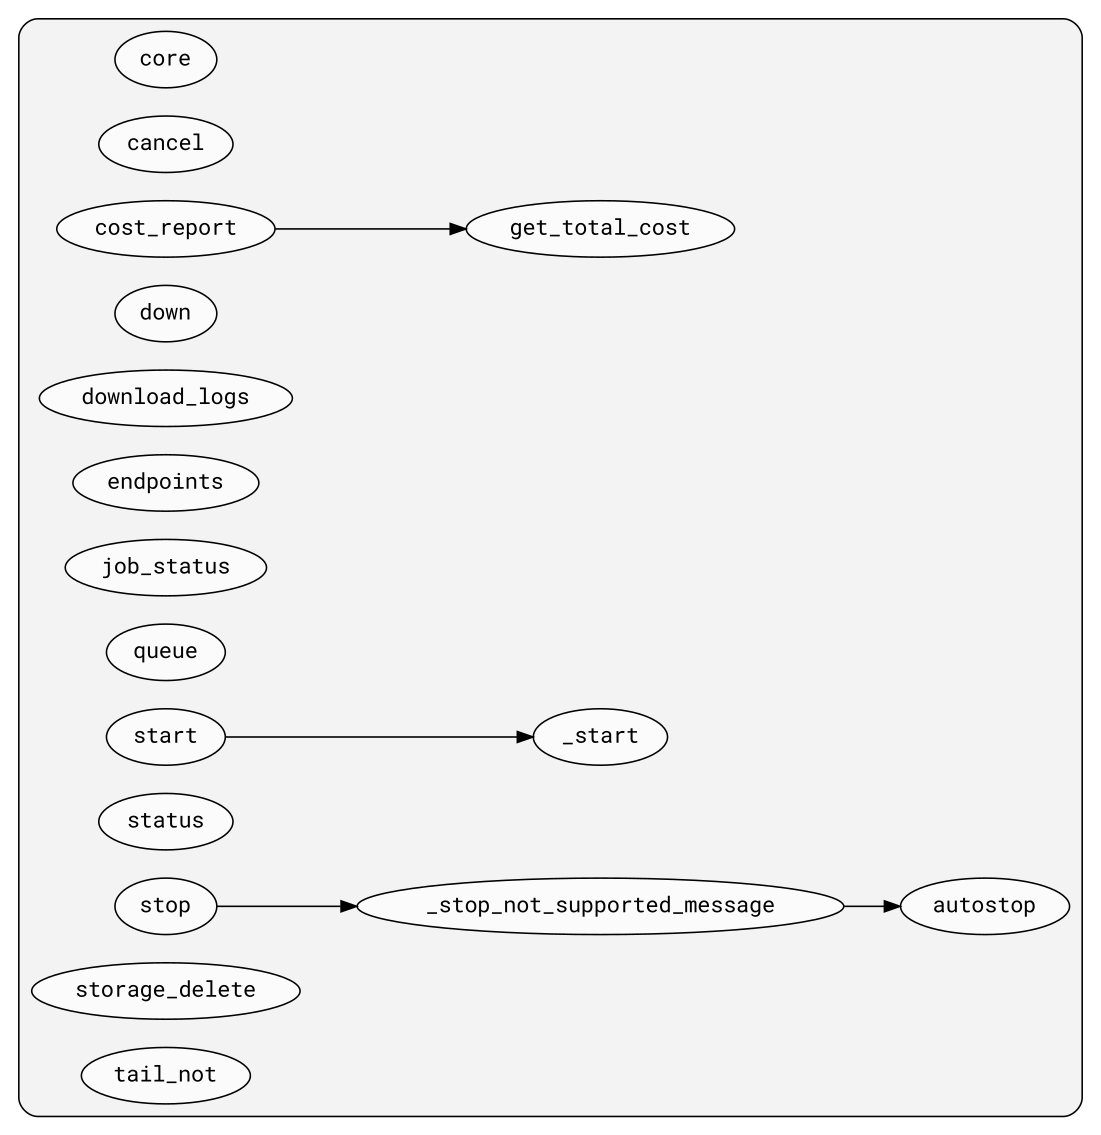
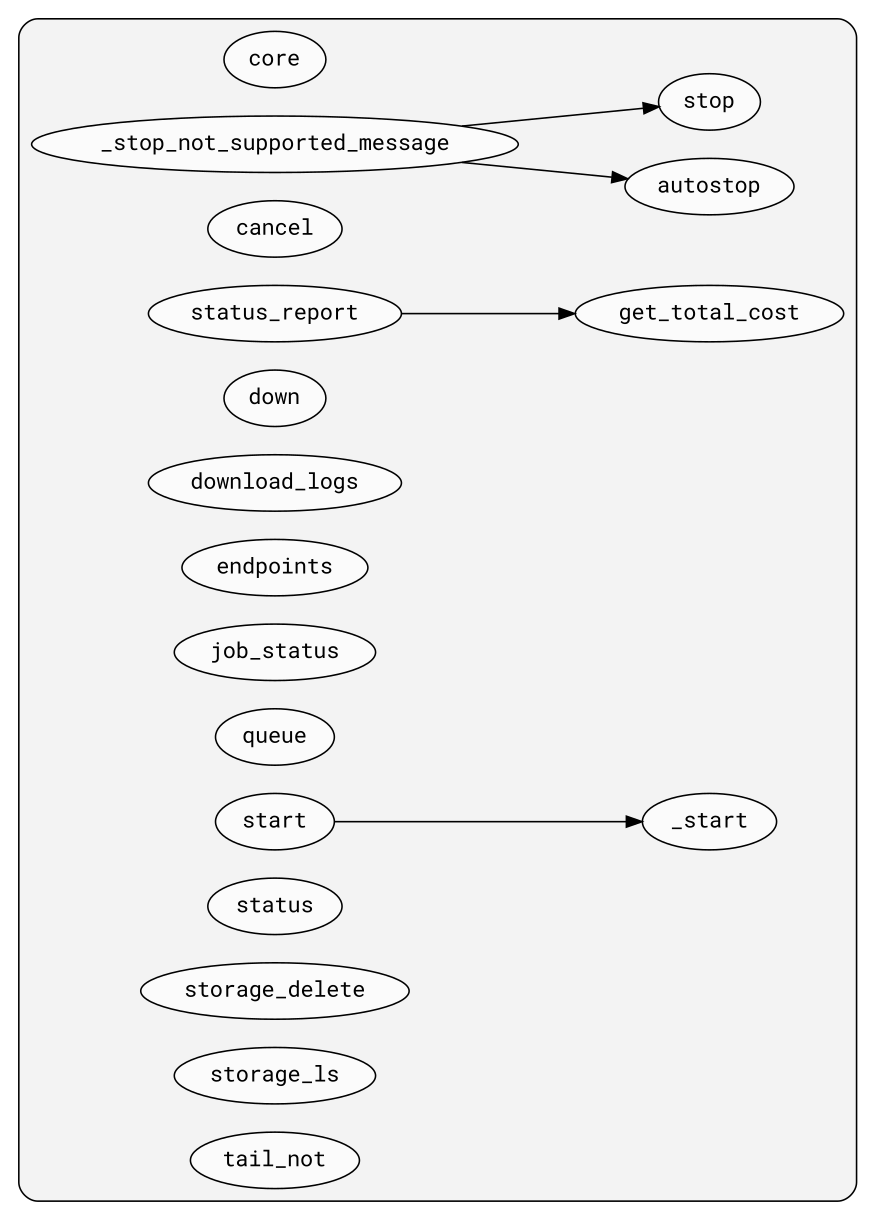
(166, 229) -> (275, 314)
(279, 906) -> (552, 117)
none -> (275, 1076)
